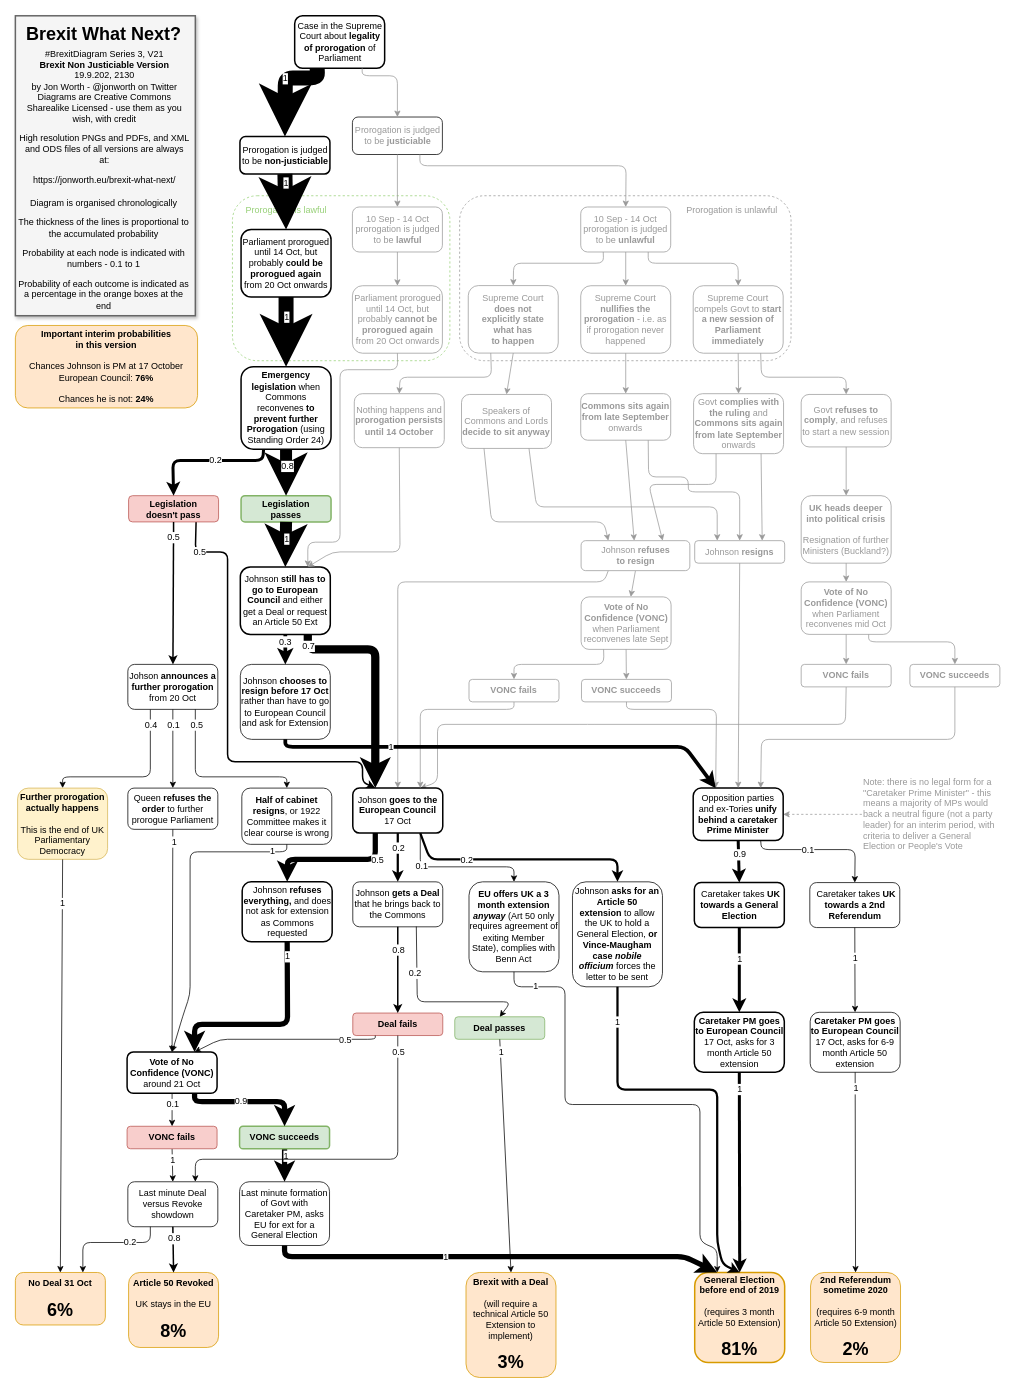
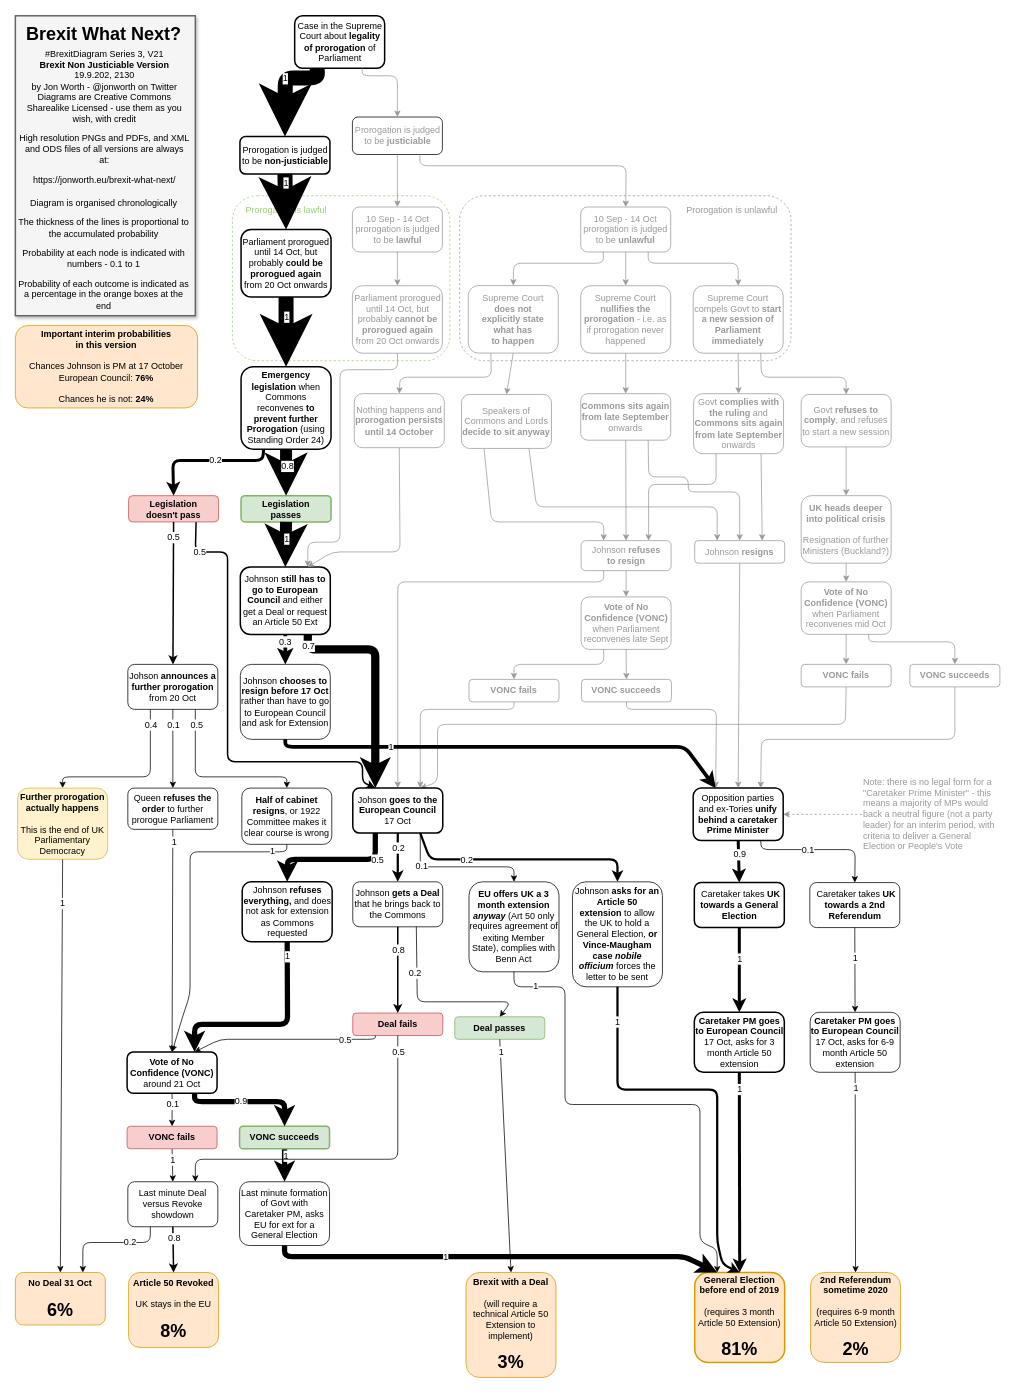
(636, 555) -> (626, 555)
